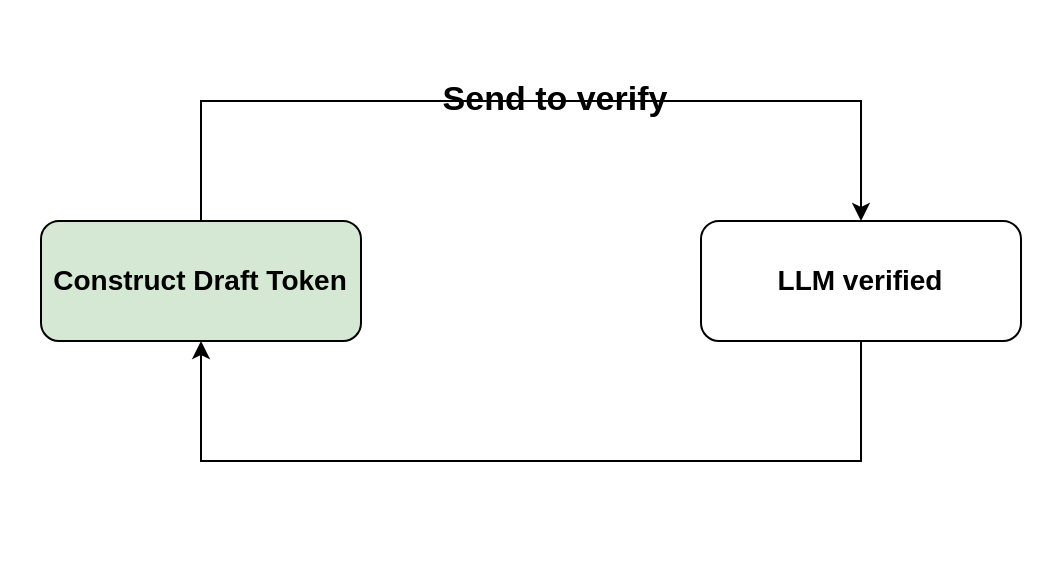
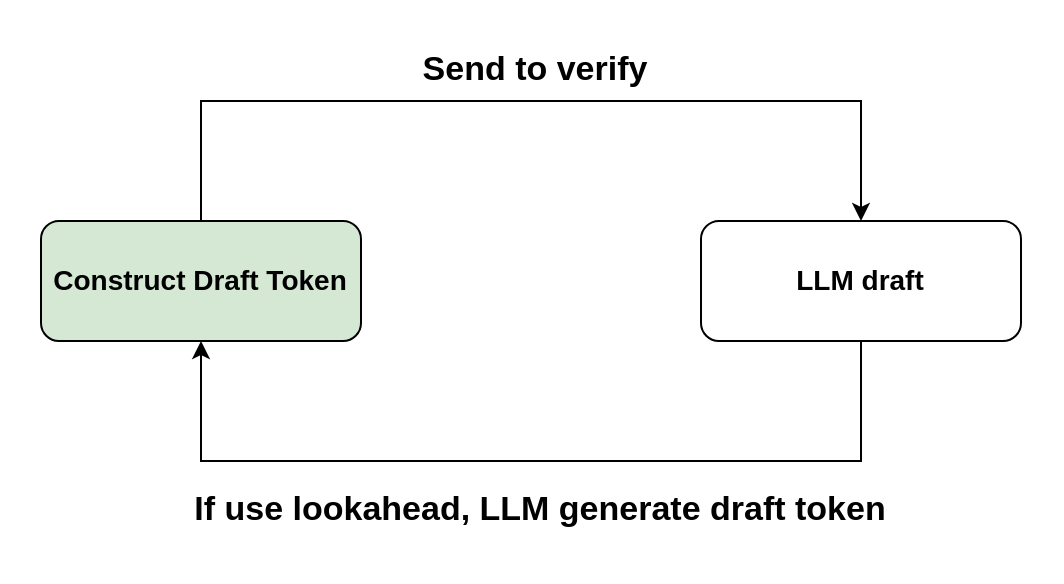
(555, 101) -> (535, 71)
(861, 281) -> (861, 281)
none -> (541, 511)
